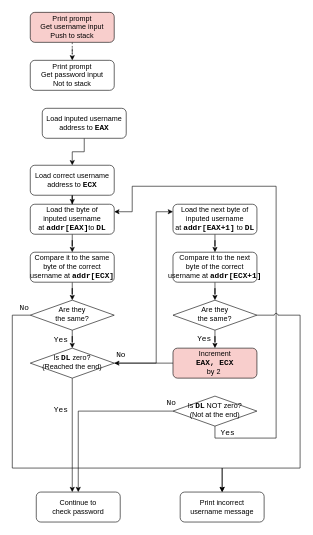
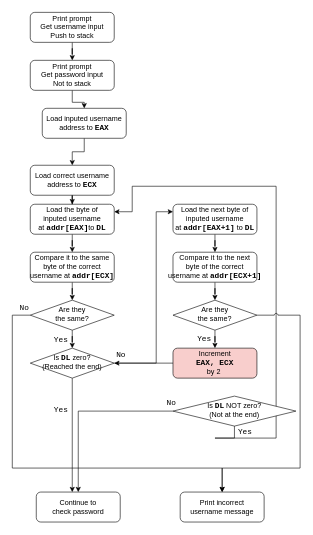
(72, 27) -> (72, 27)
(72, 53) -> (72, 53)
none -> (83, 102)
(215, 411) -> (235, 411)
